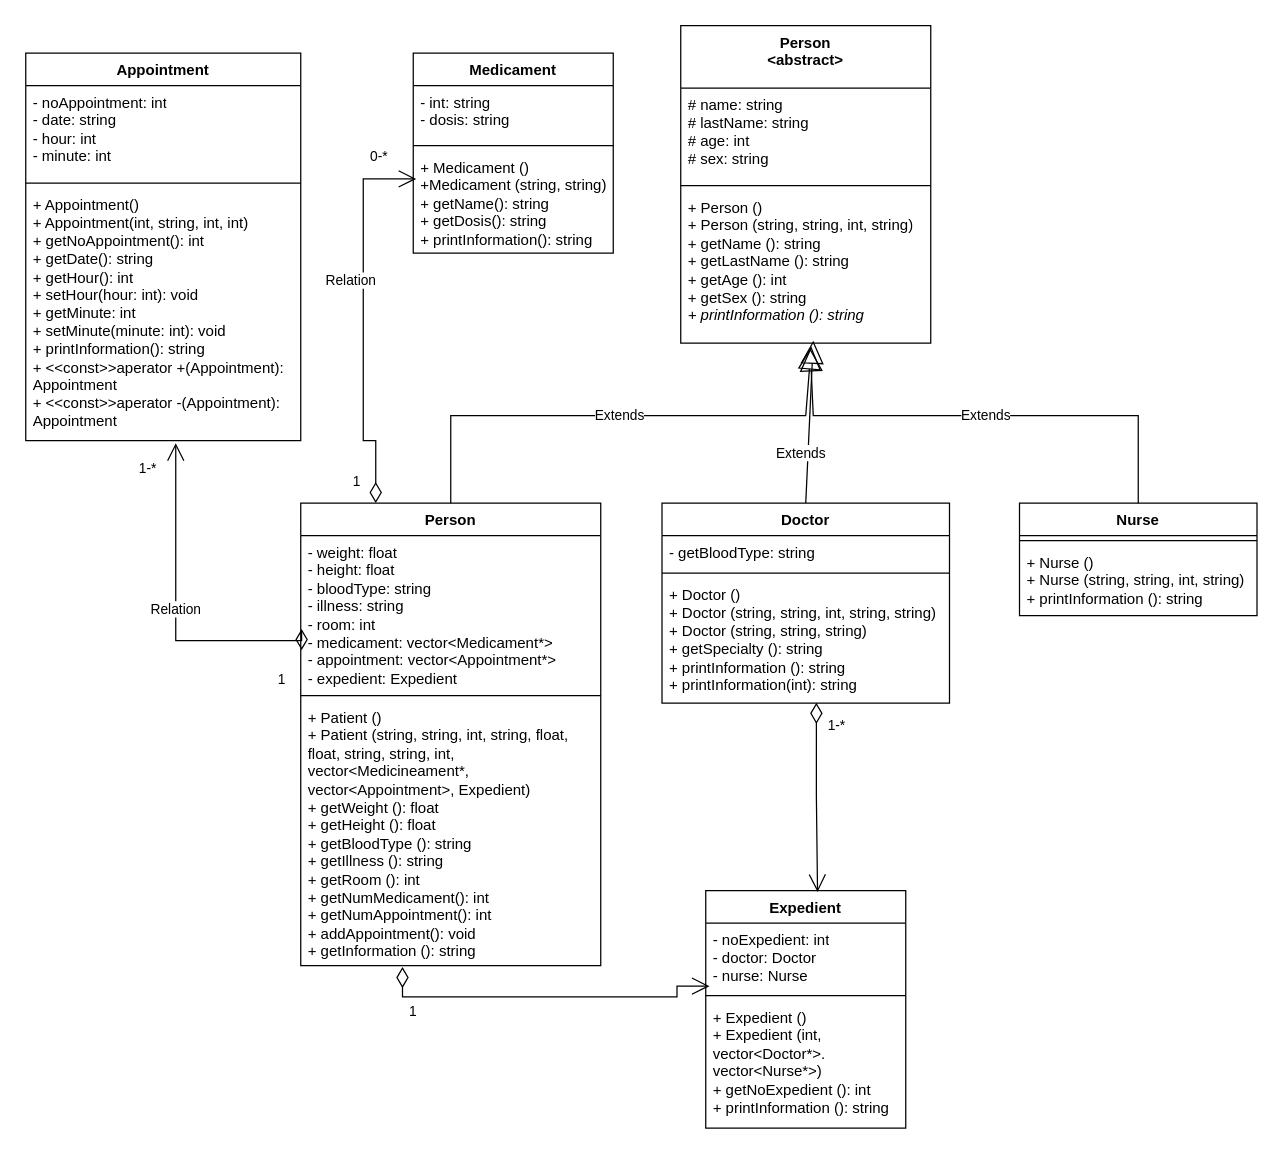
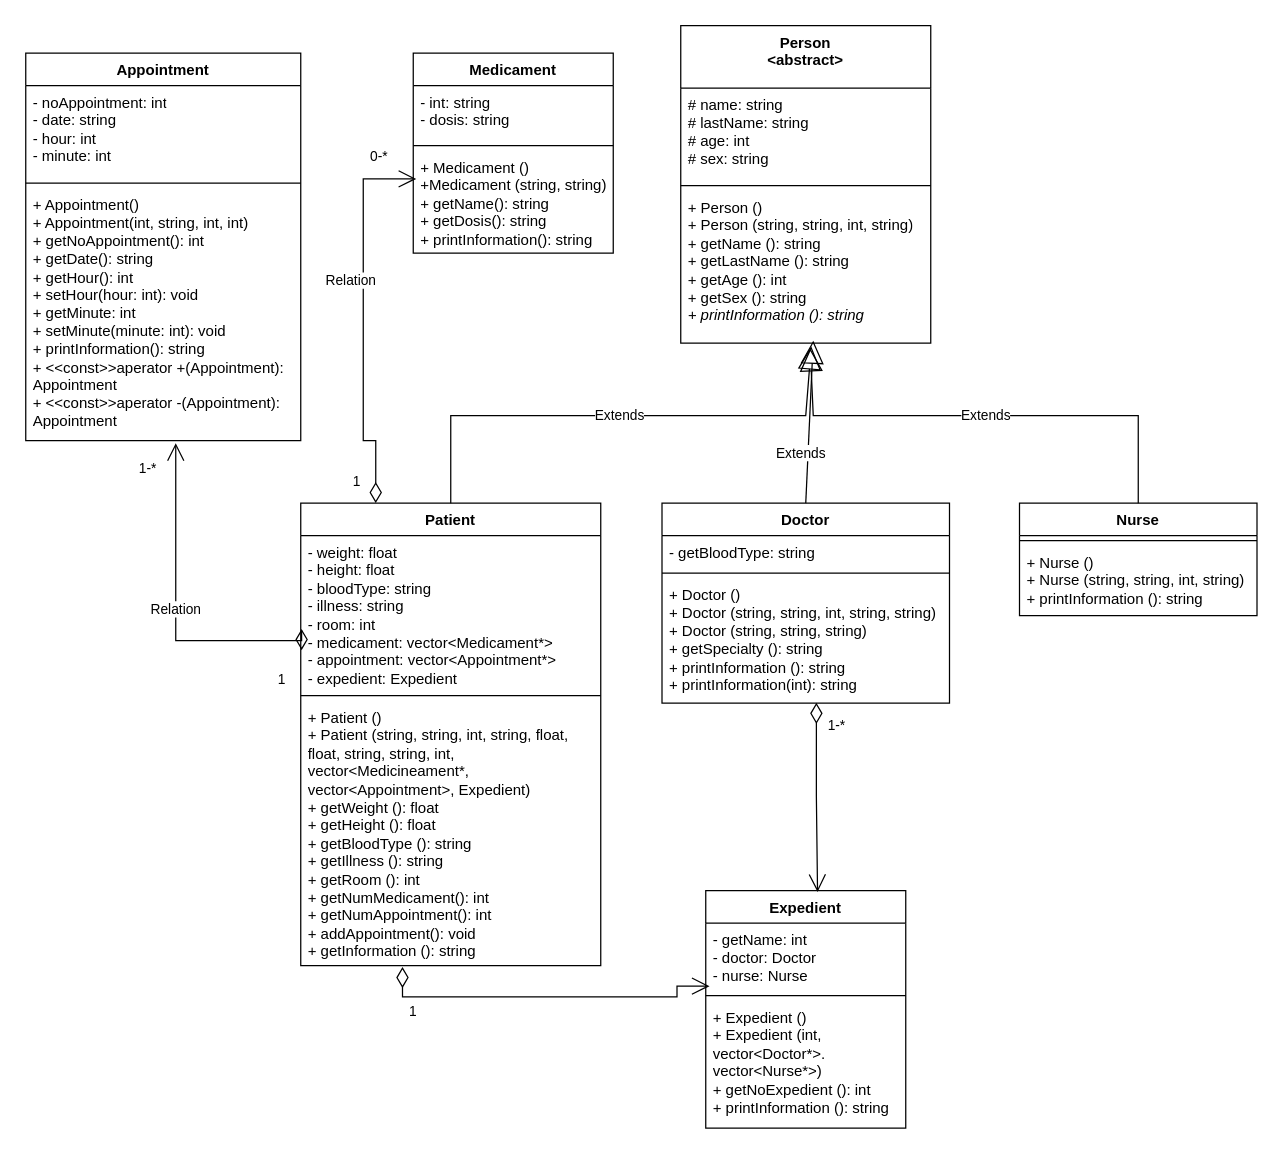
(451, 521) -> (451, 521)
(779, 959) -> (774, 959)
